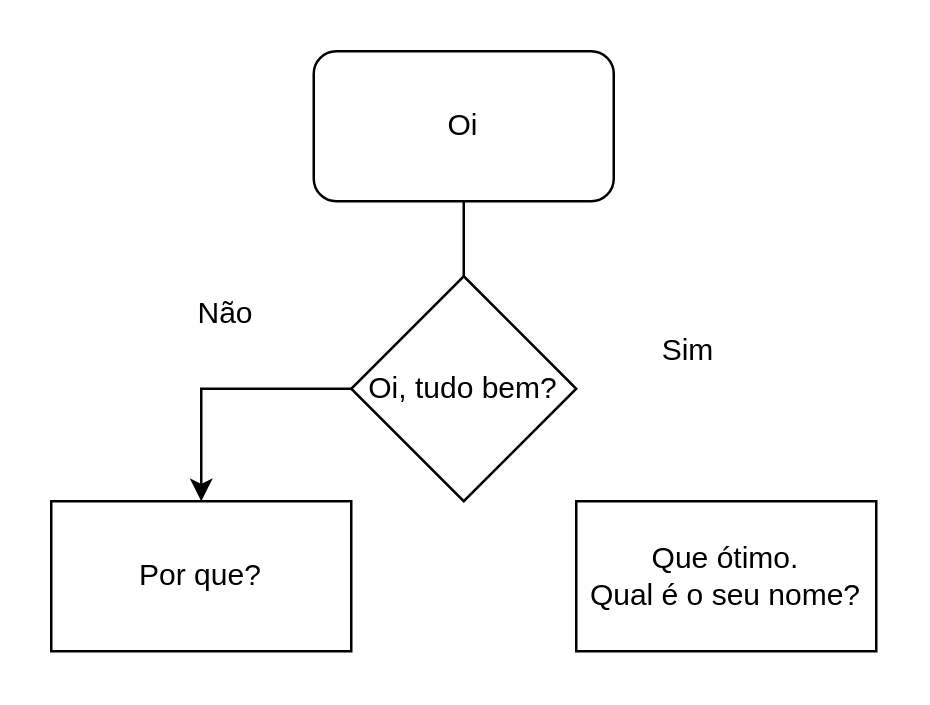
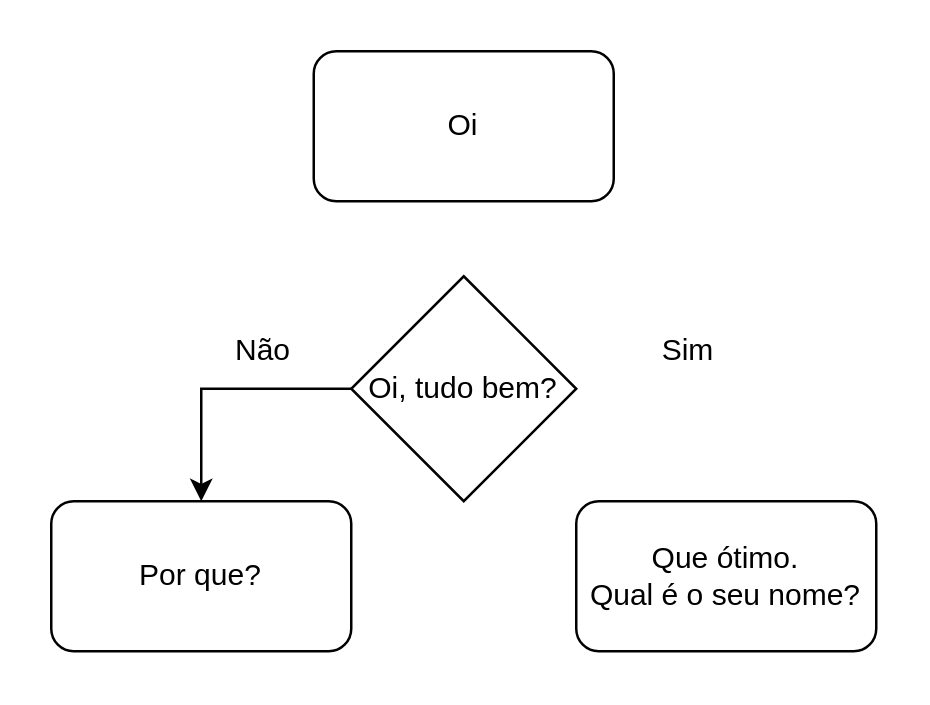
(464, 239) -> none
(226, 314) -> (264, 351)
(201, 576) -> (201, 576)
(726, 576) -> (726, 576)
